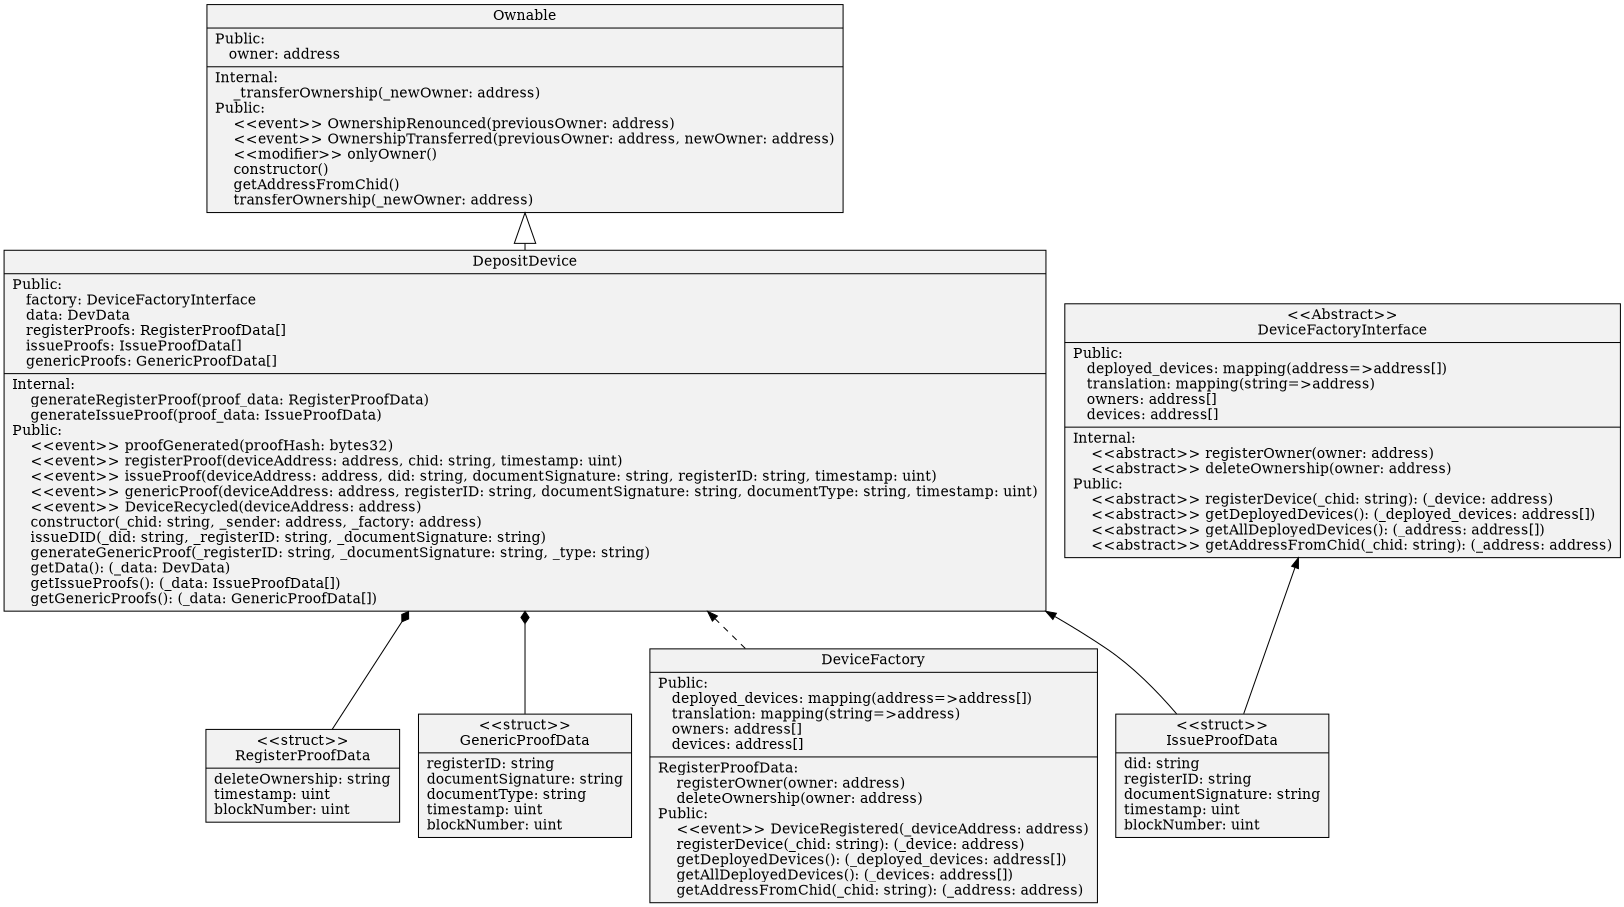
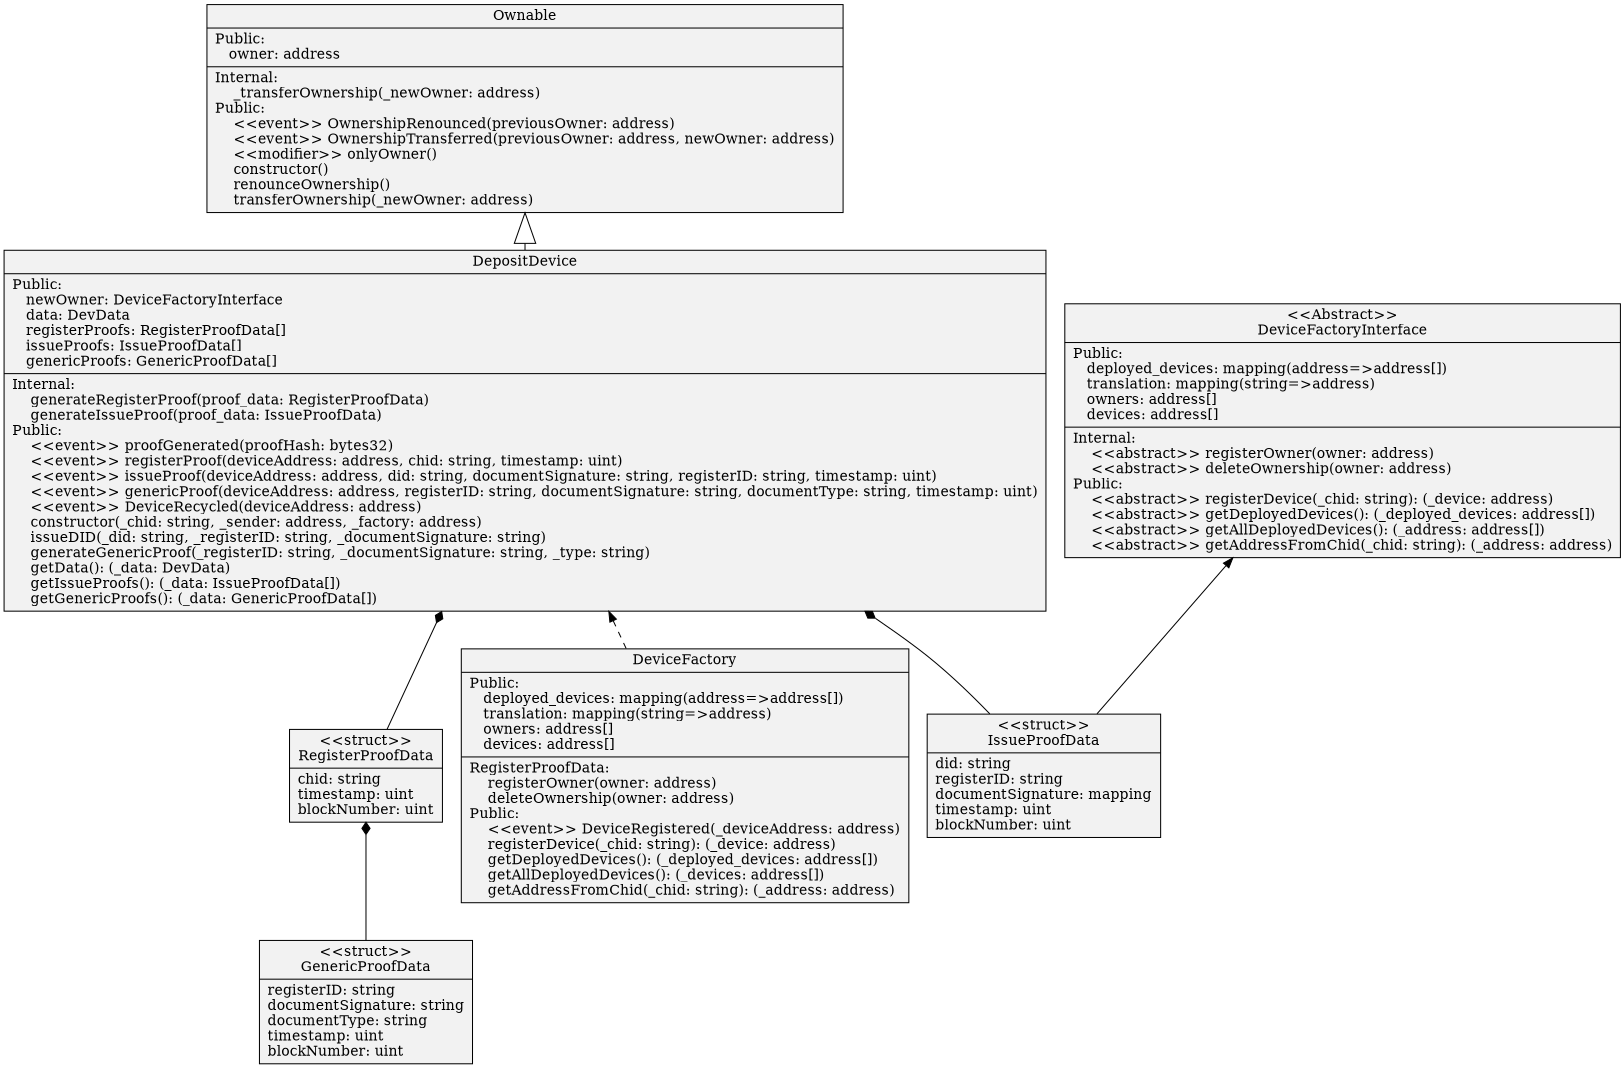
(307, 185) -> (303, 185)
(135, 300) -> (148, 300)
(1121, 659) -> (936, 663)
(525, 669) -> (366, 888)
(303, 779) -> (339, 779)
(1222, 795) -> (1044, 795)
